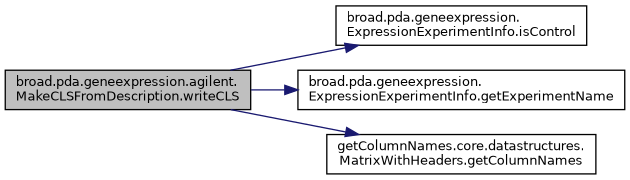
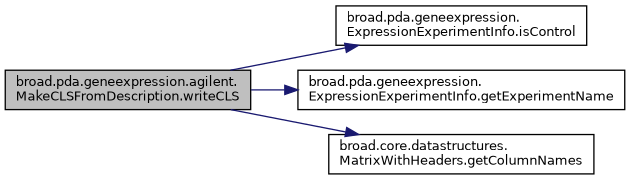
(461, 154) -> (461, 154)
